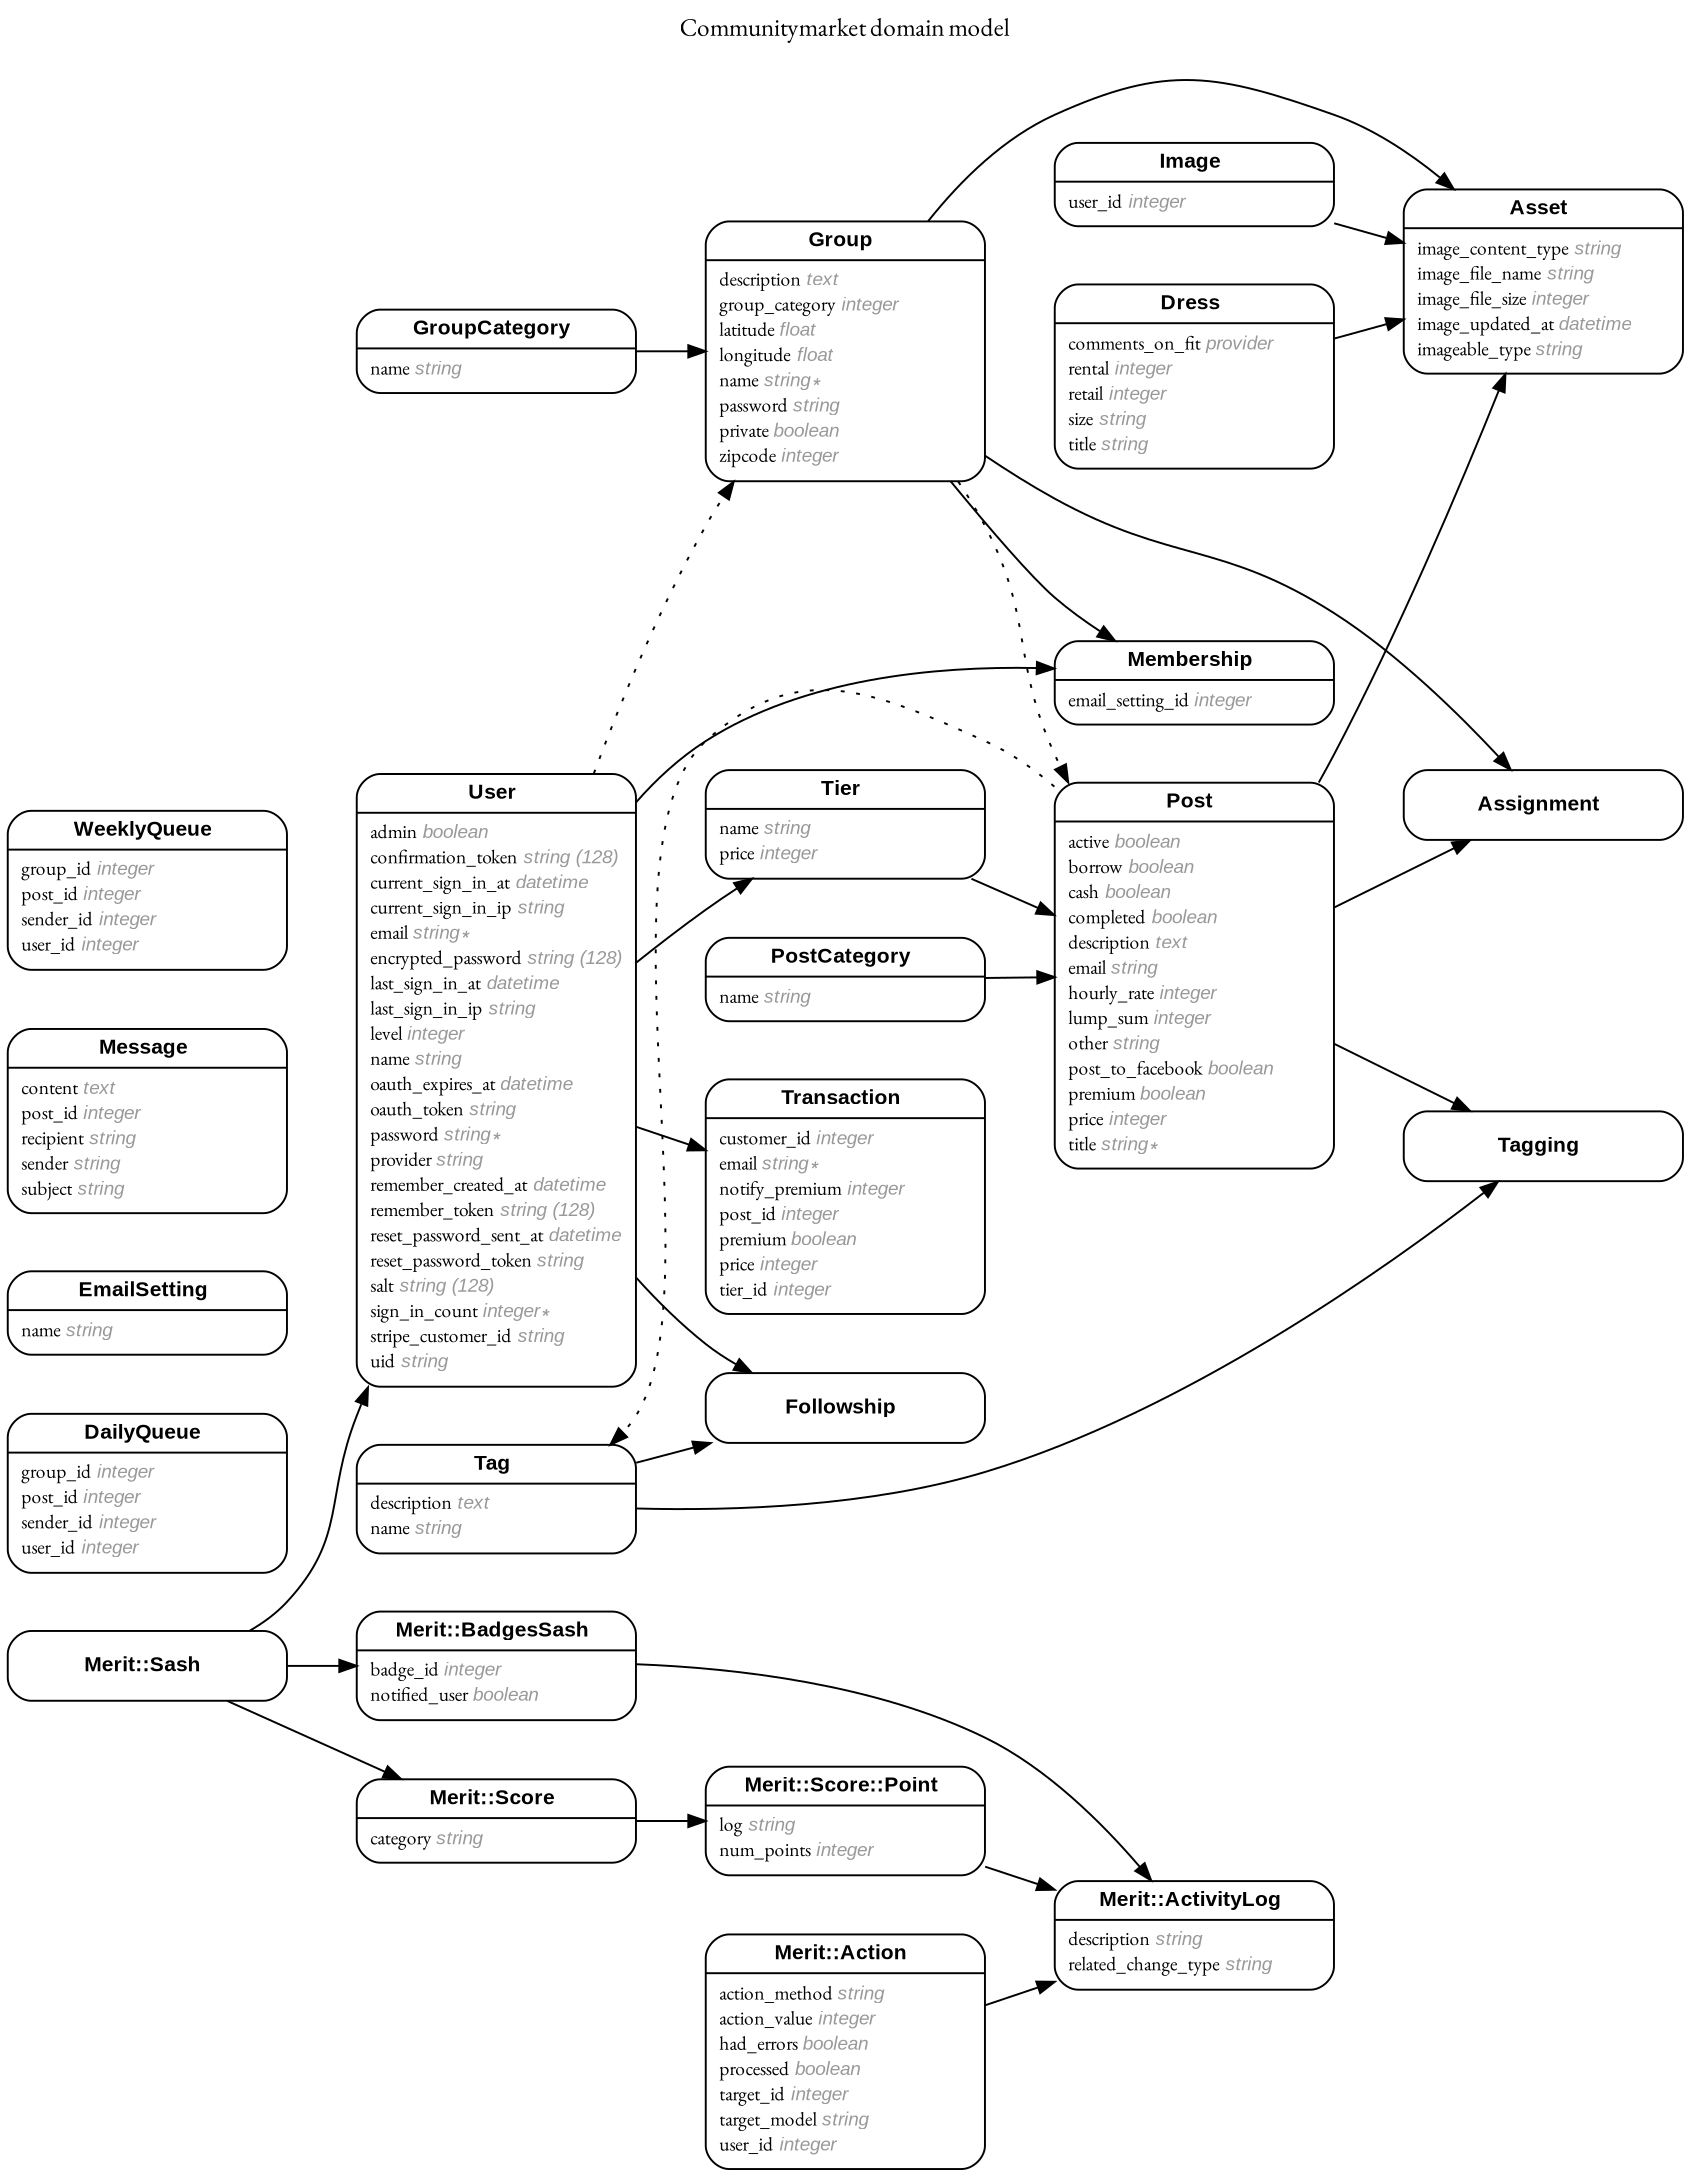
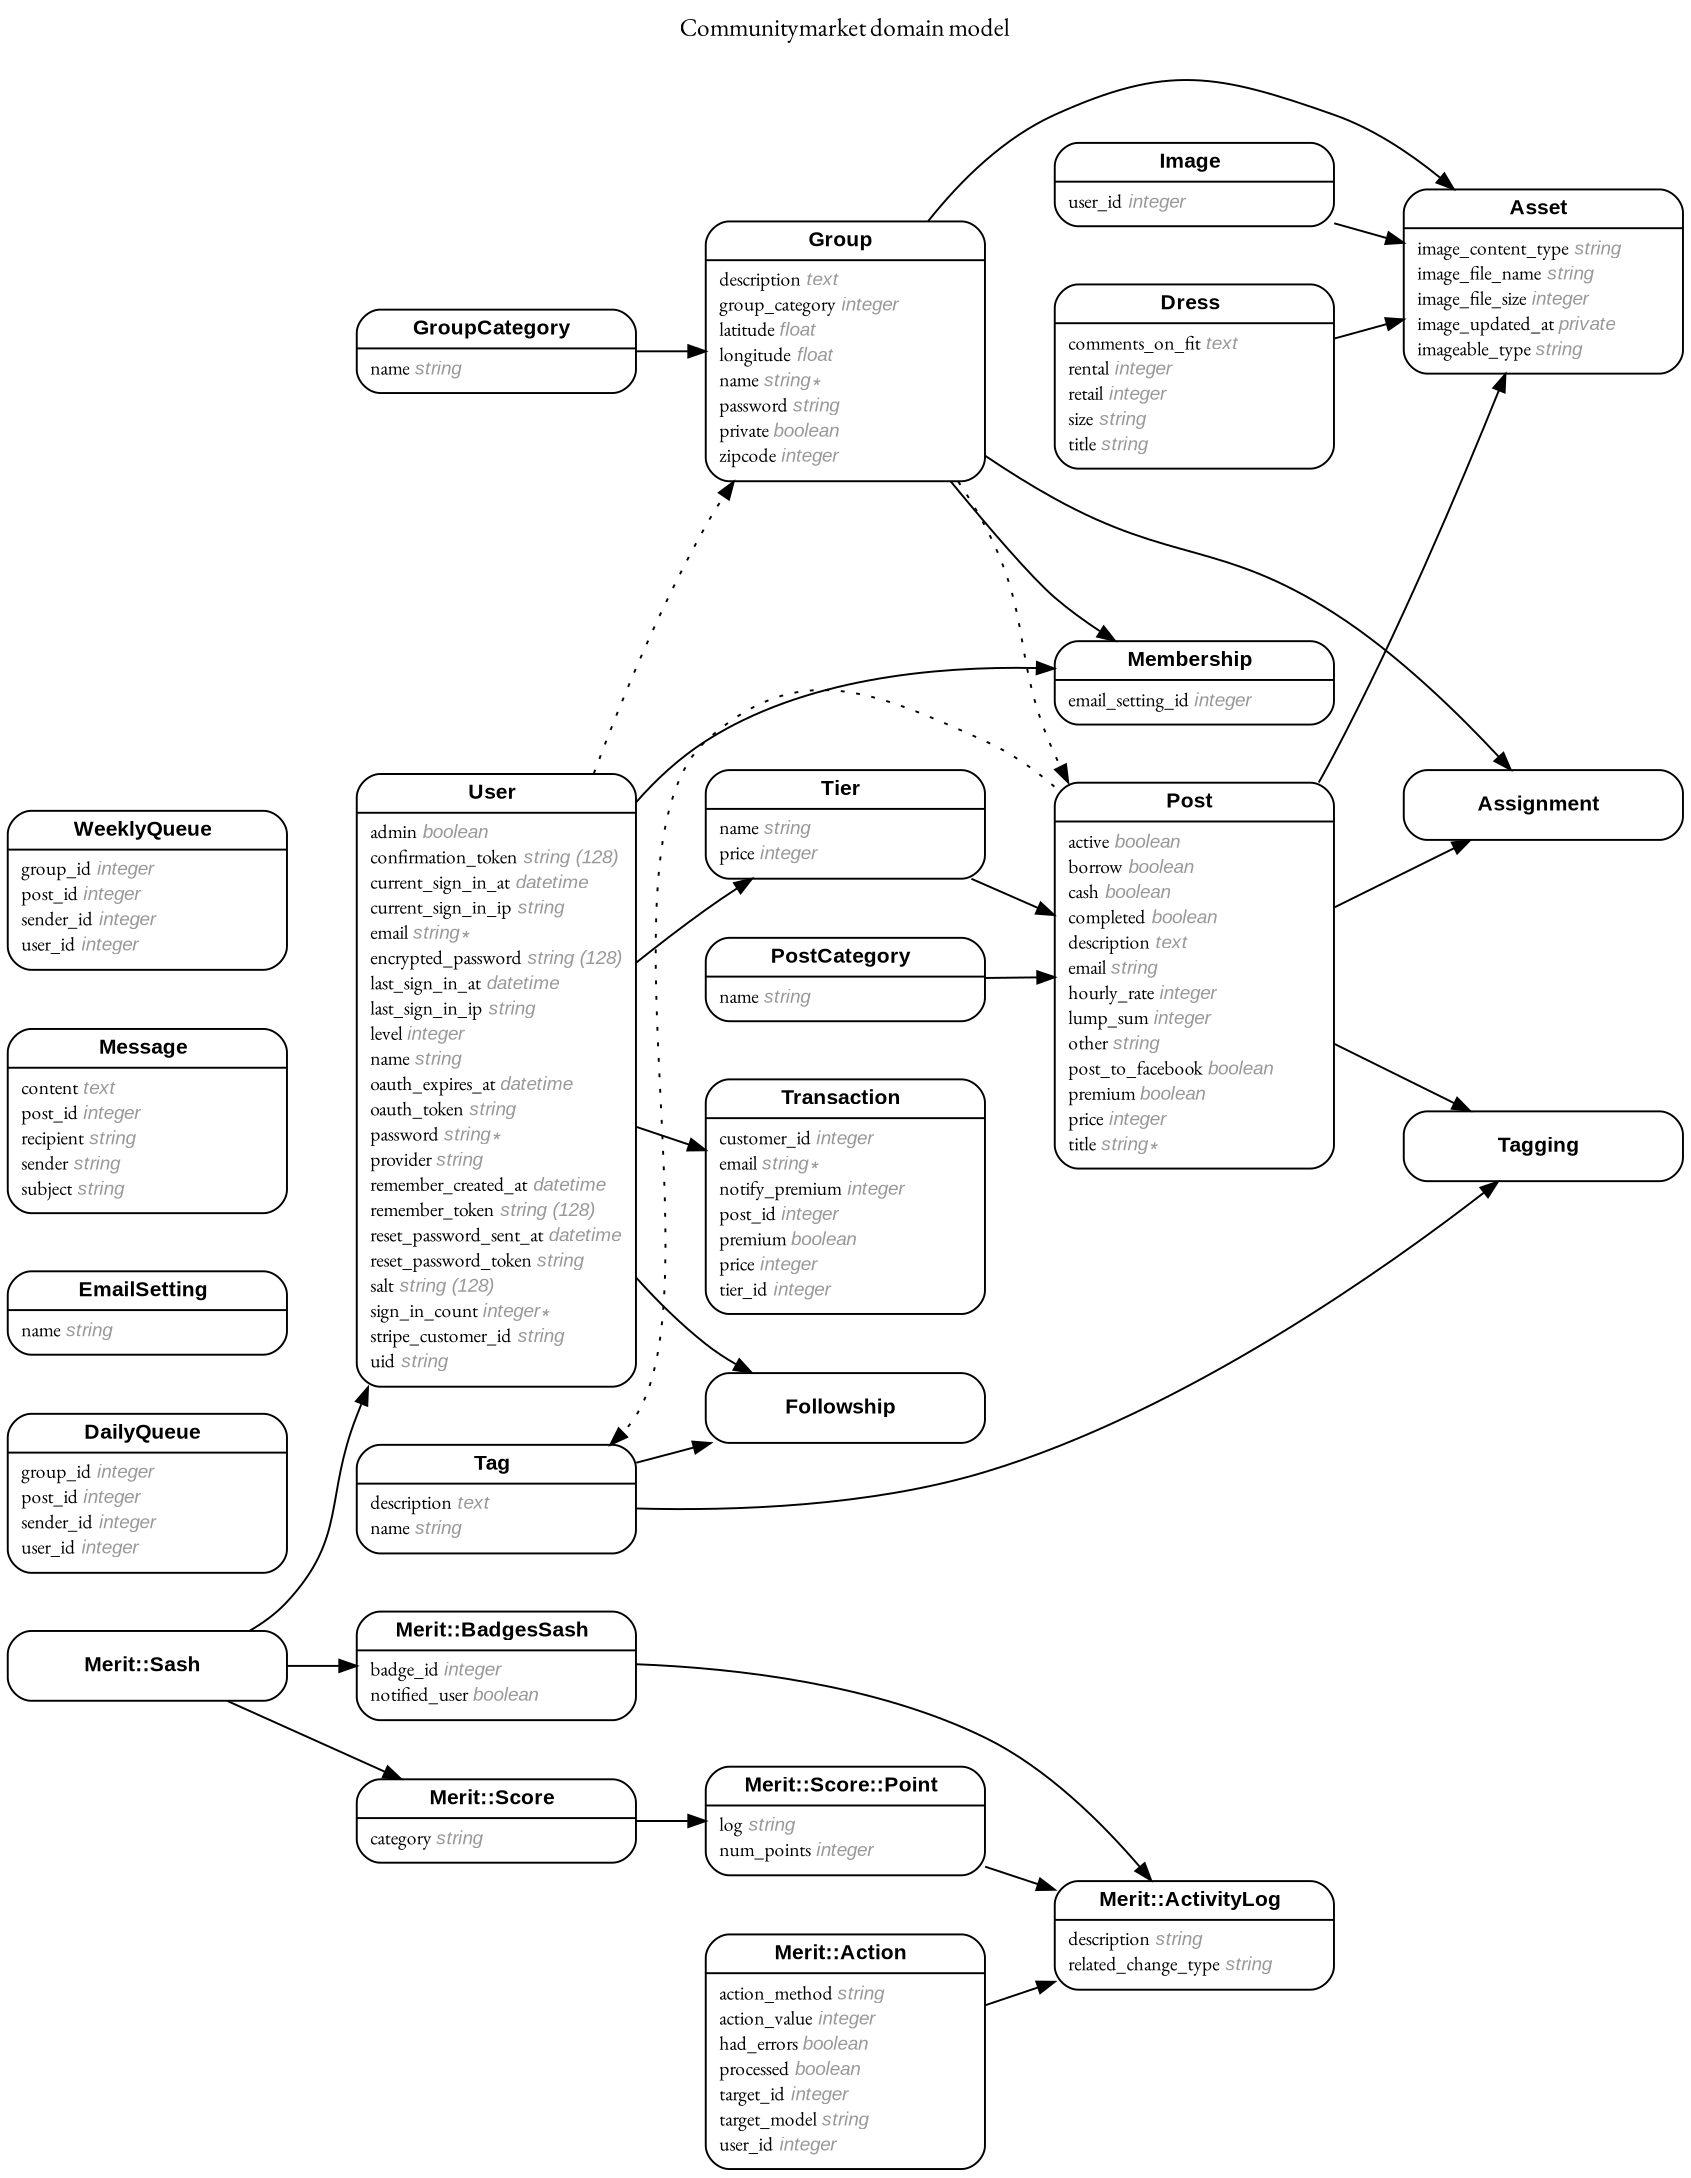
(1596, 324) -> (1588, 324)
(1240, 344) -> (1222, 344)
